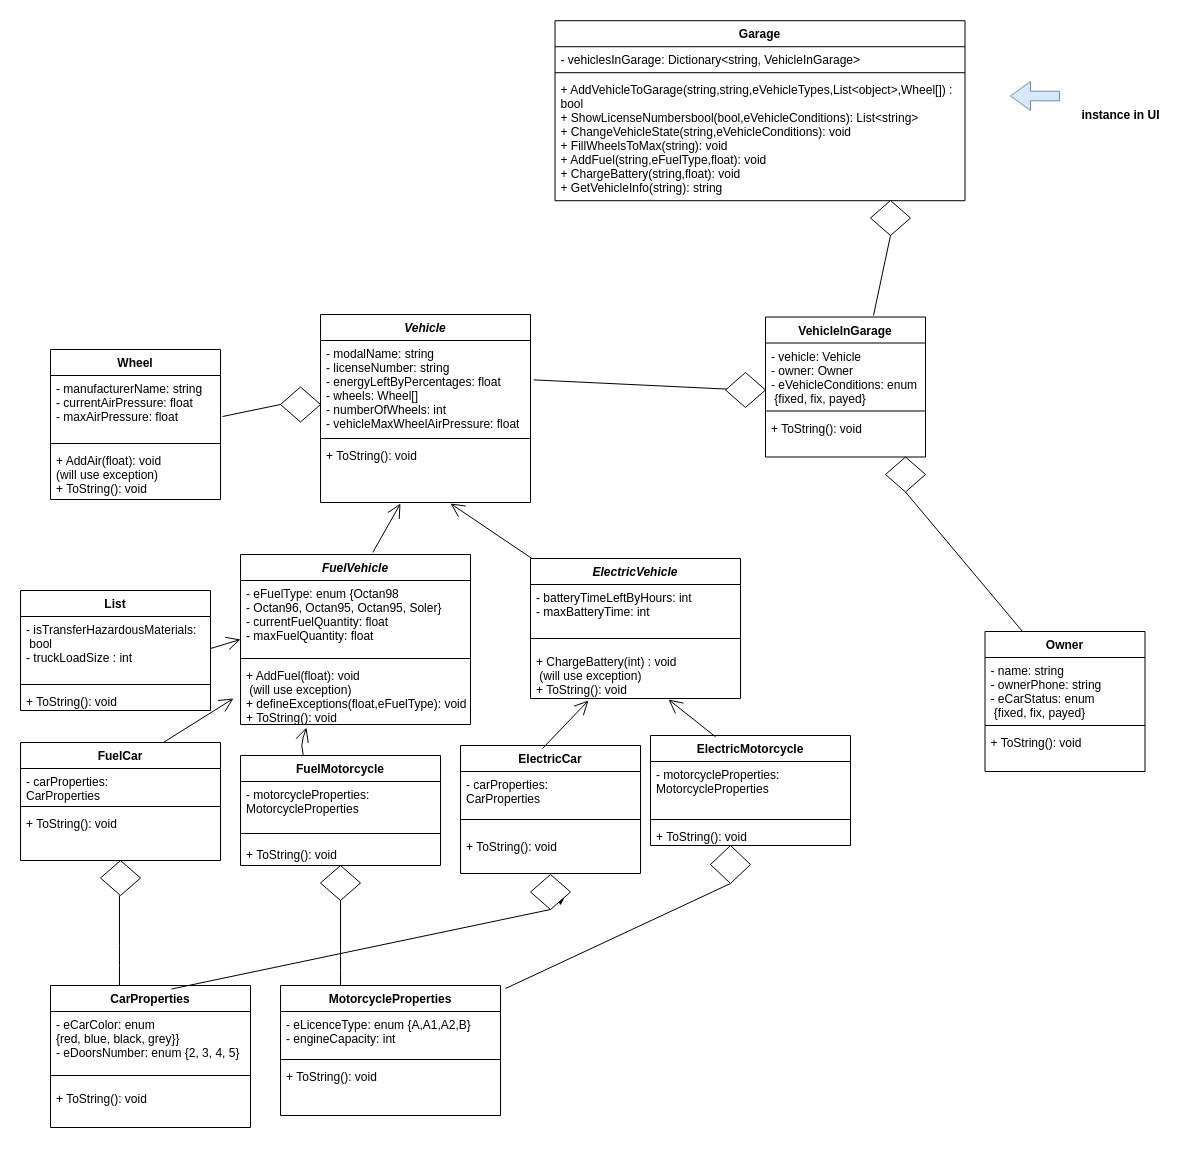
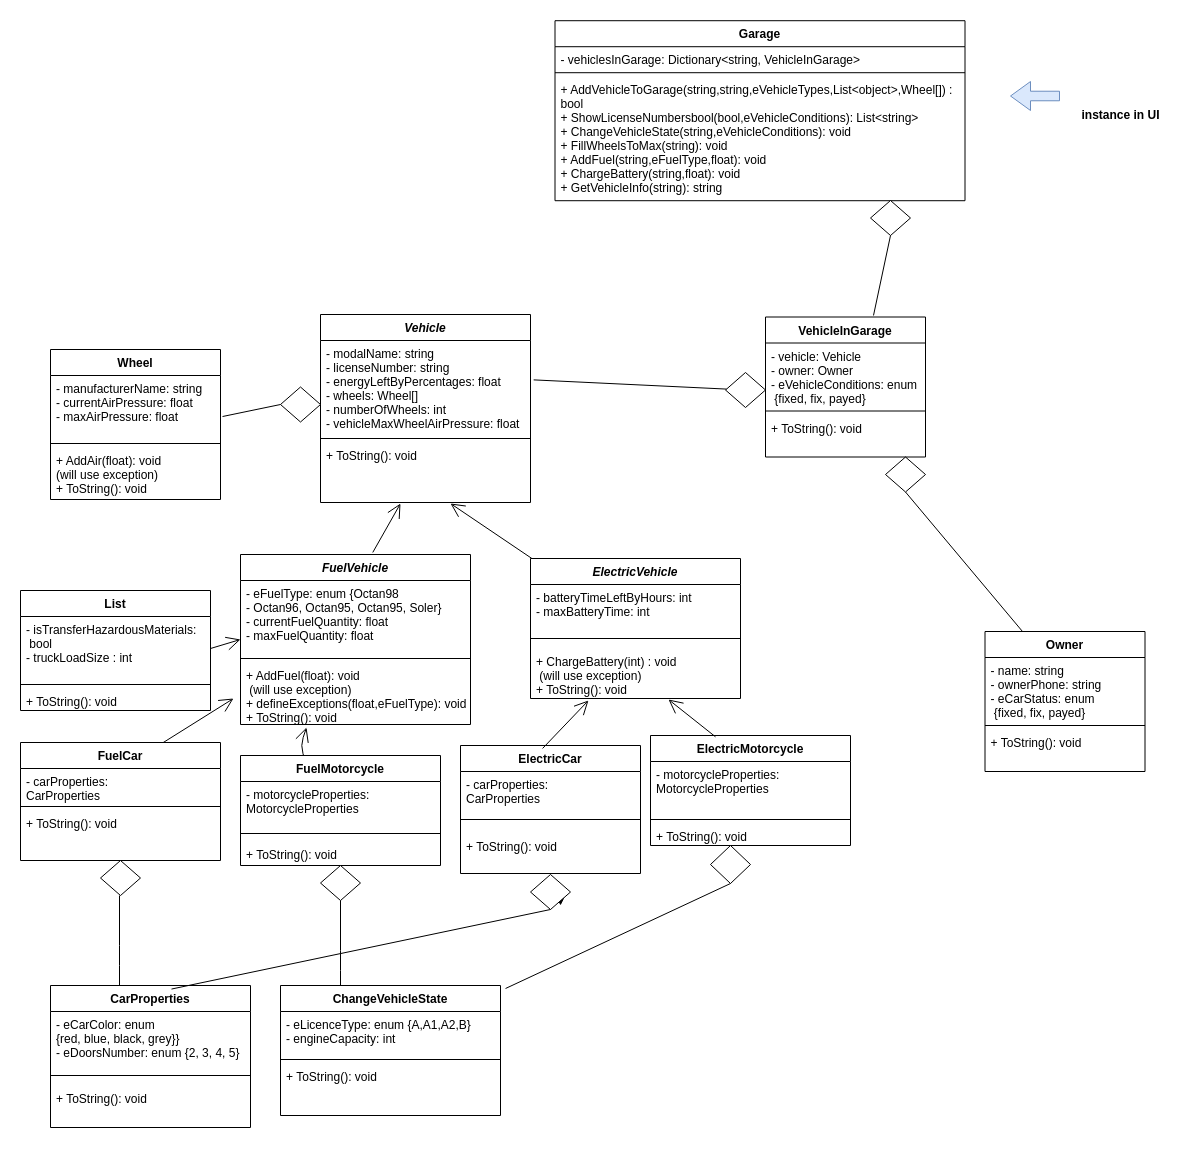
(390, 999) -> (390, 999)
